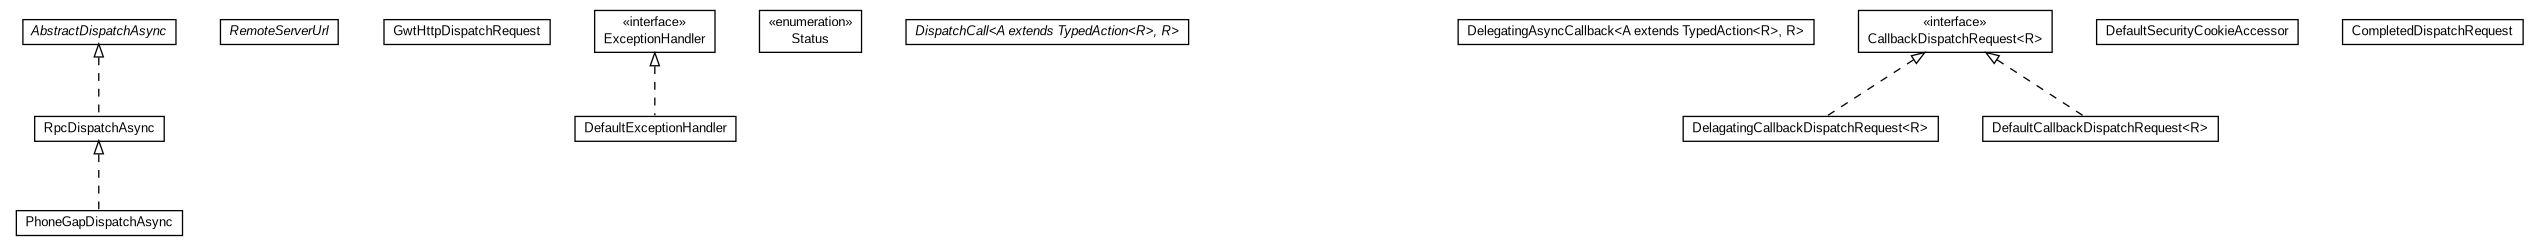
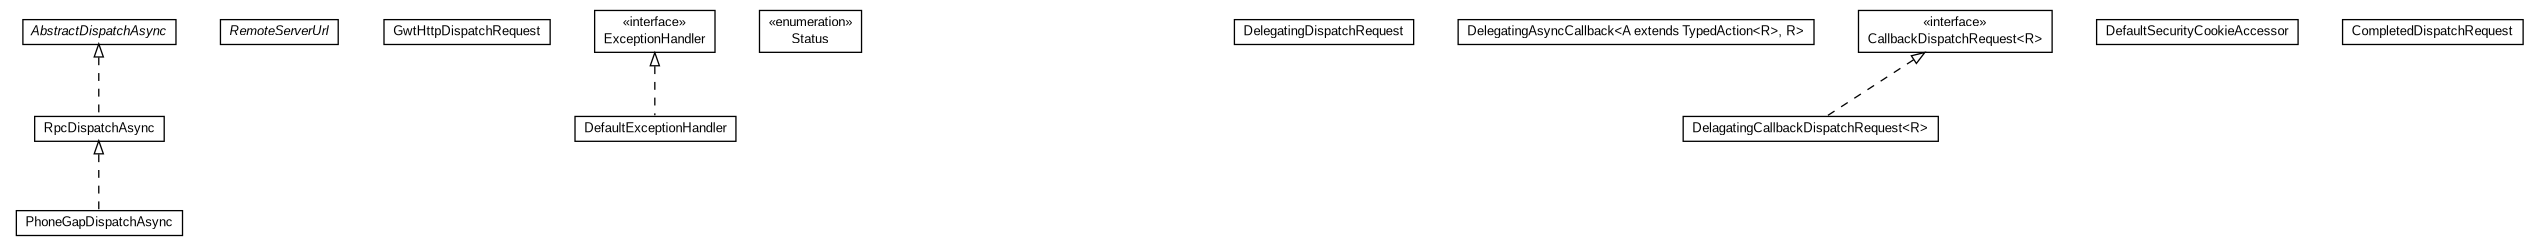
(1047, 31) -> none
none -> (1323, 31)
(2101, 128) -> none
